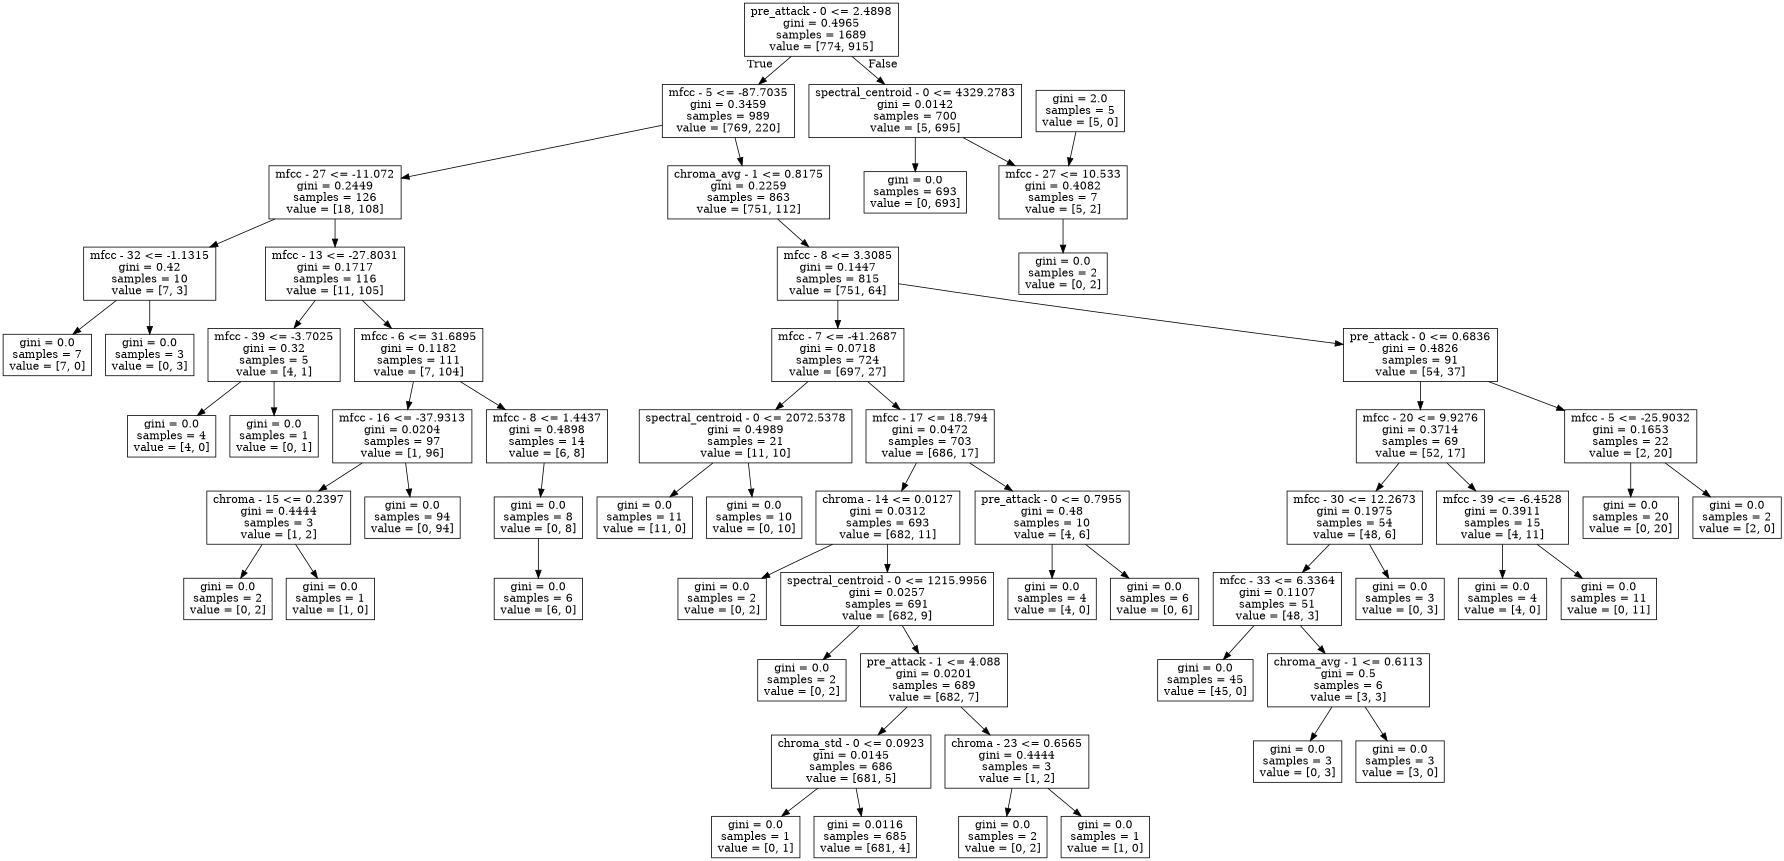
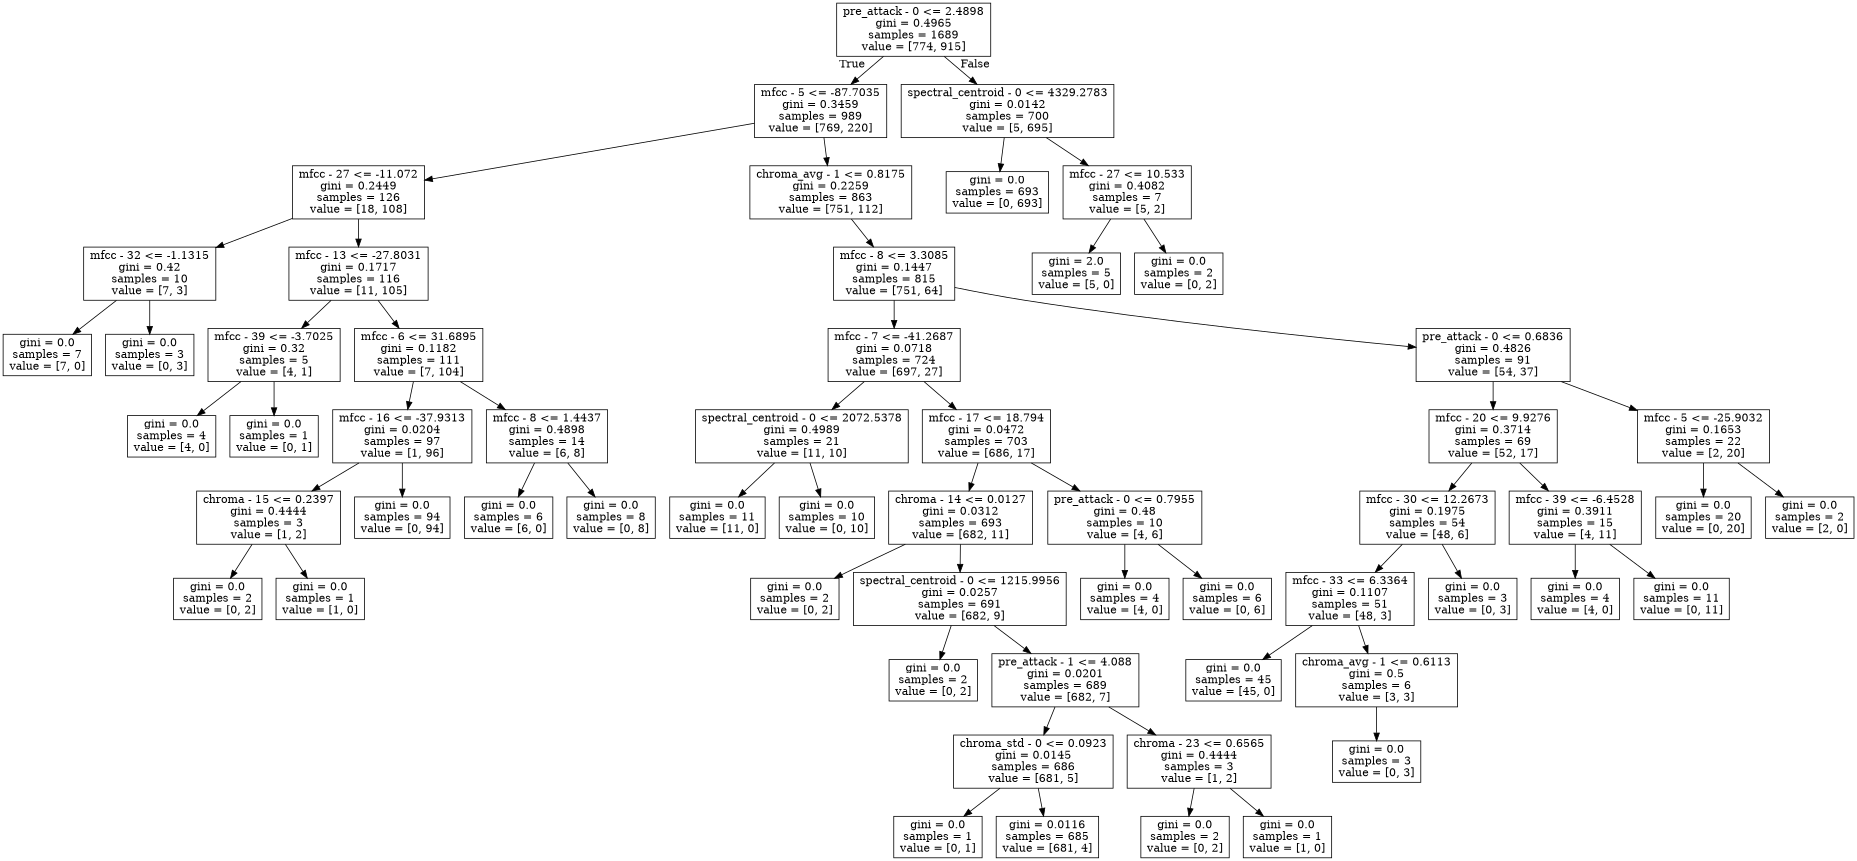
(1073, 145) -> (1102, 233)
(538, 554) -> (528, 476)
(1400, 762) -> none
